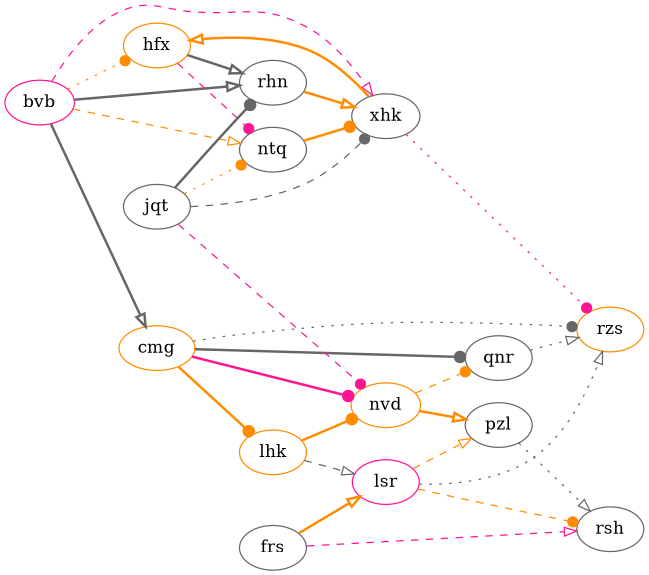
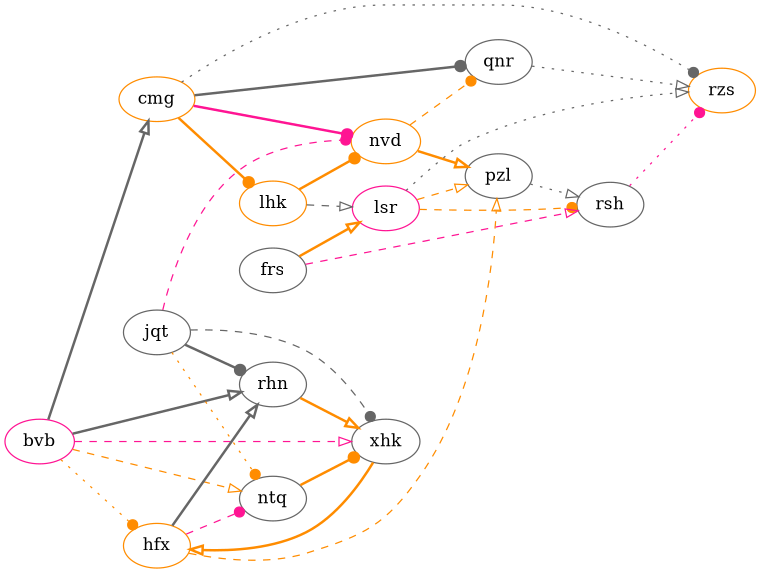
(494, 219) -> (663, 151)
none -> (425, 468)
